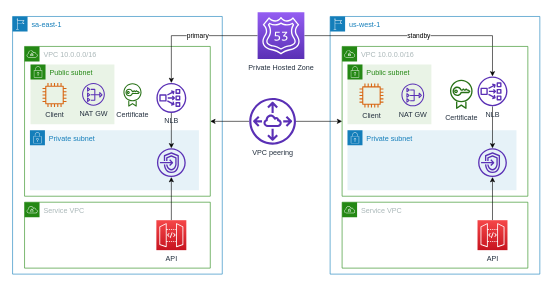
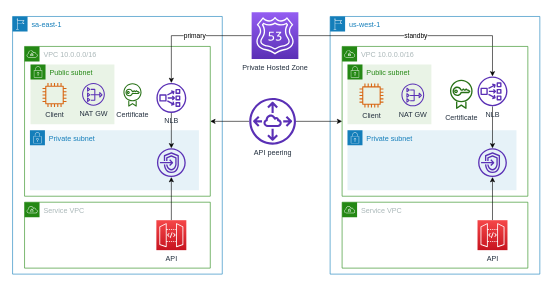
(281, 36) -> (275, 36)
(273, 153) -> (273, 153)
